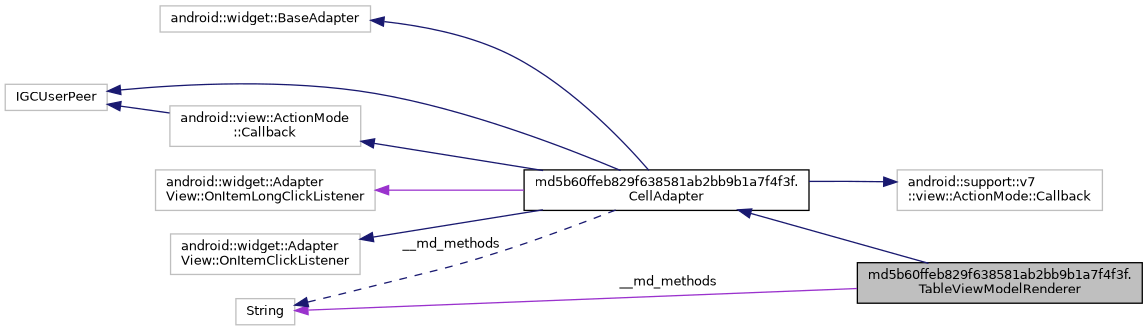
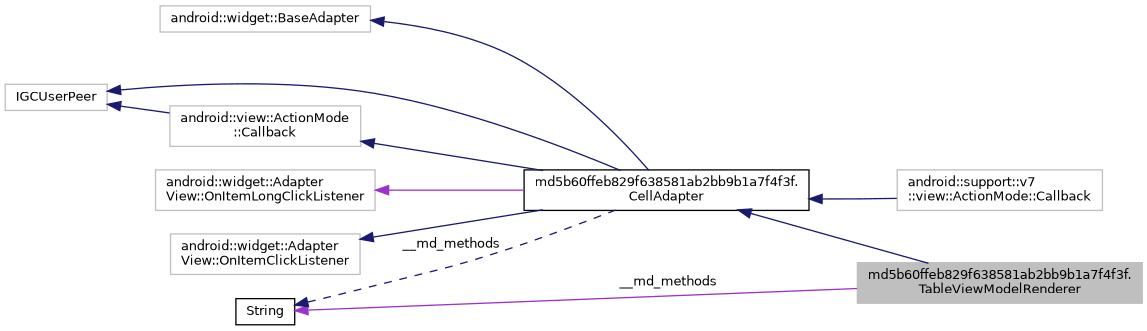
(846, 181) -> (860, 199)
(1000, 283) -> (1000, 283)
(265, 312) -> (265, 312)
